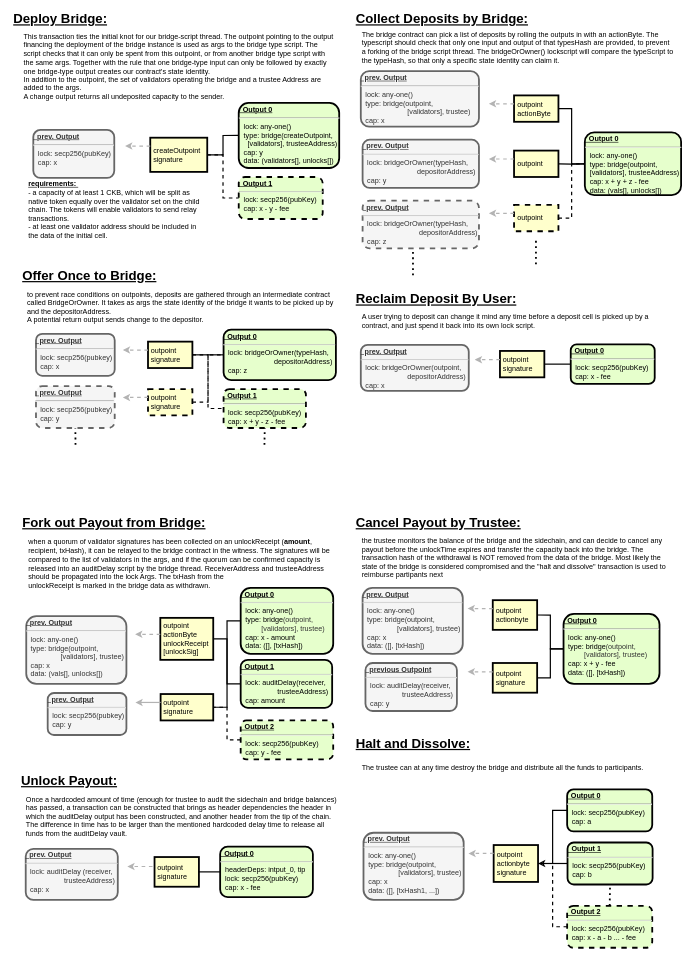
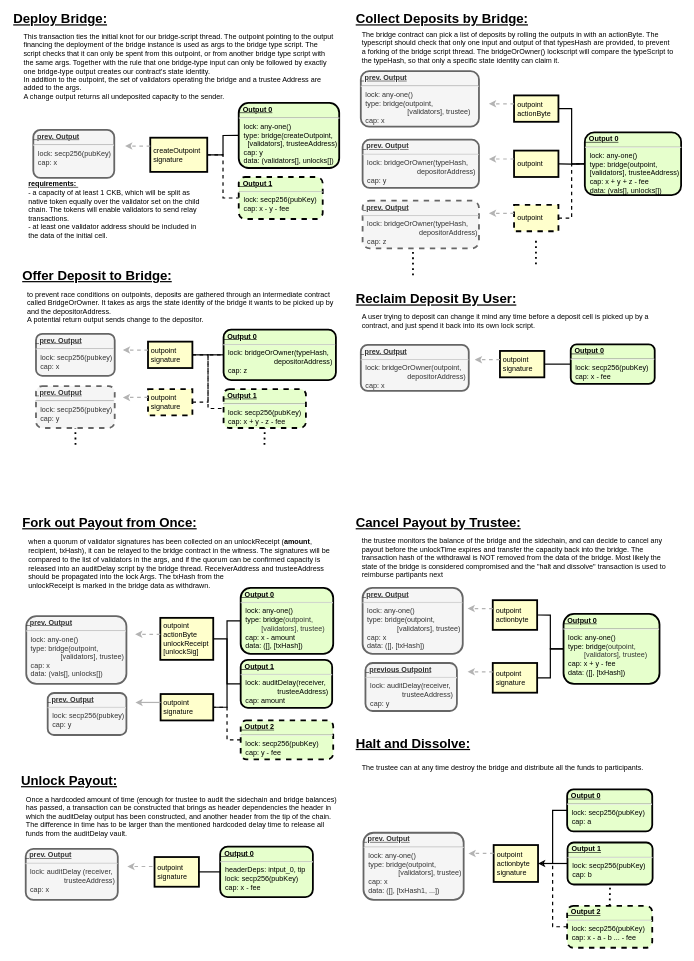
(60, 276) -> (65, 276)
(73, 523) -> (70, 523)
